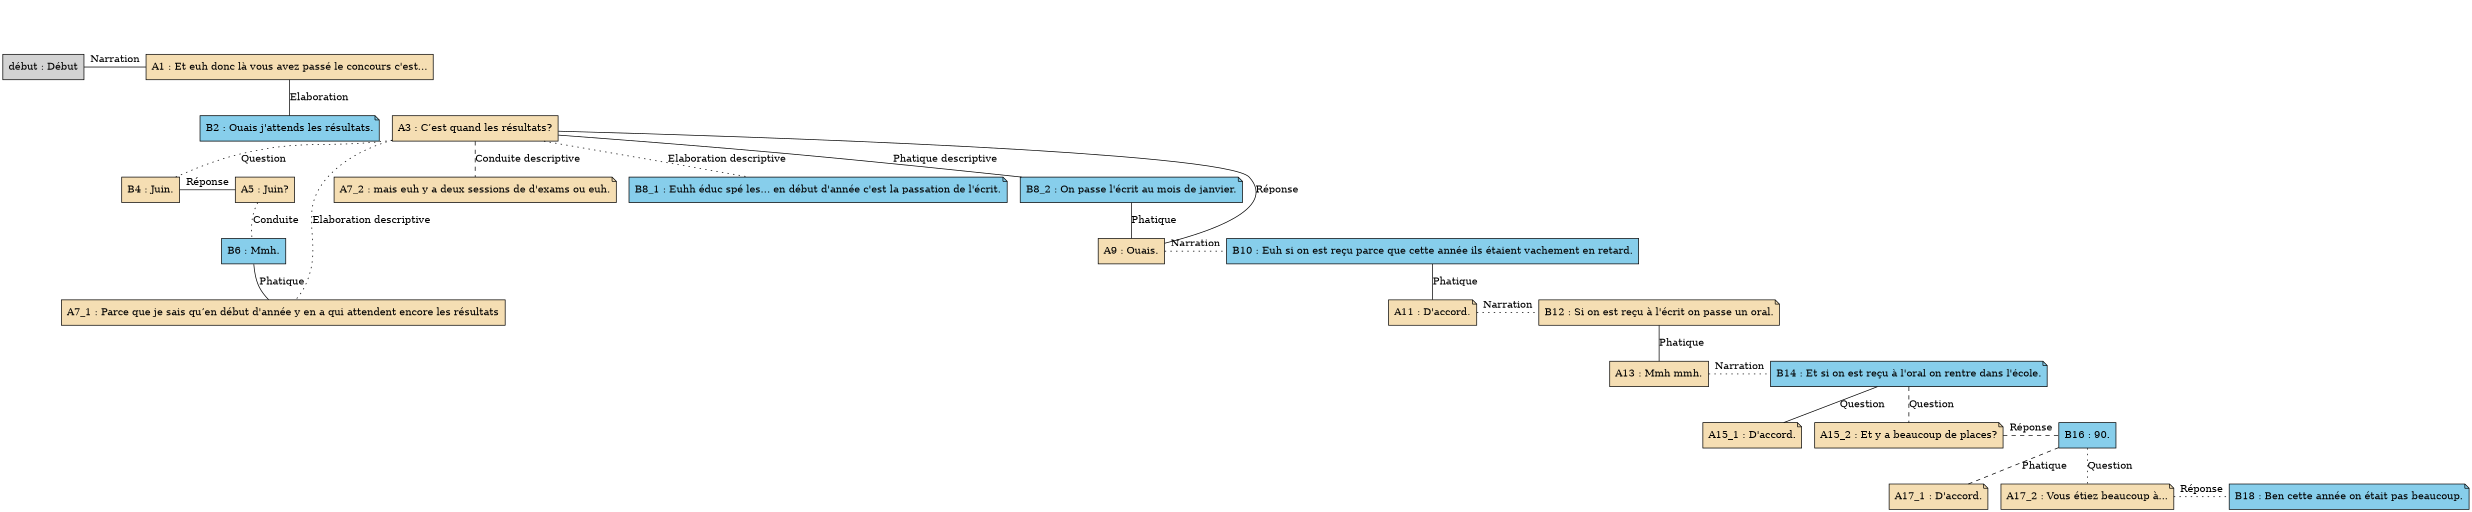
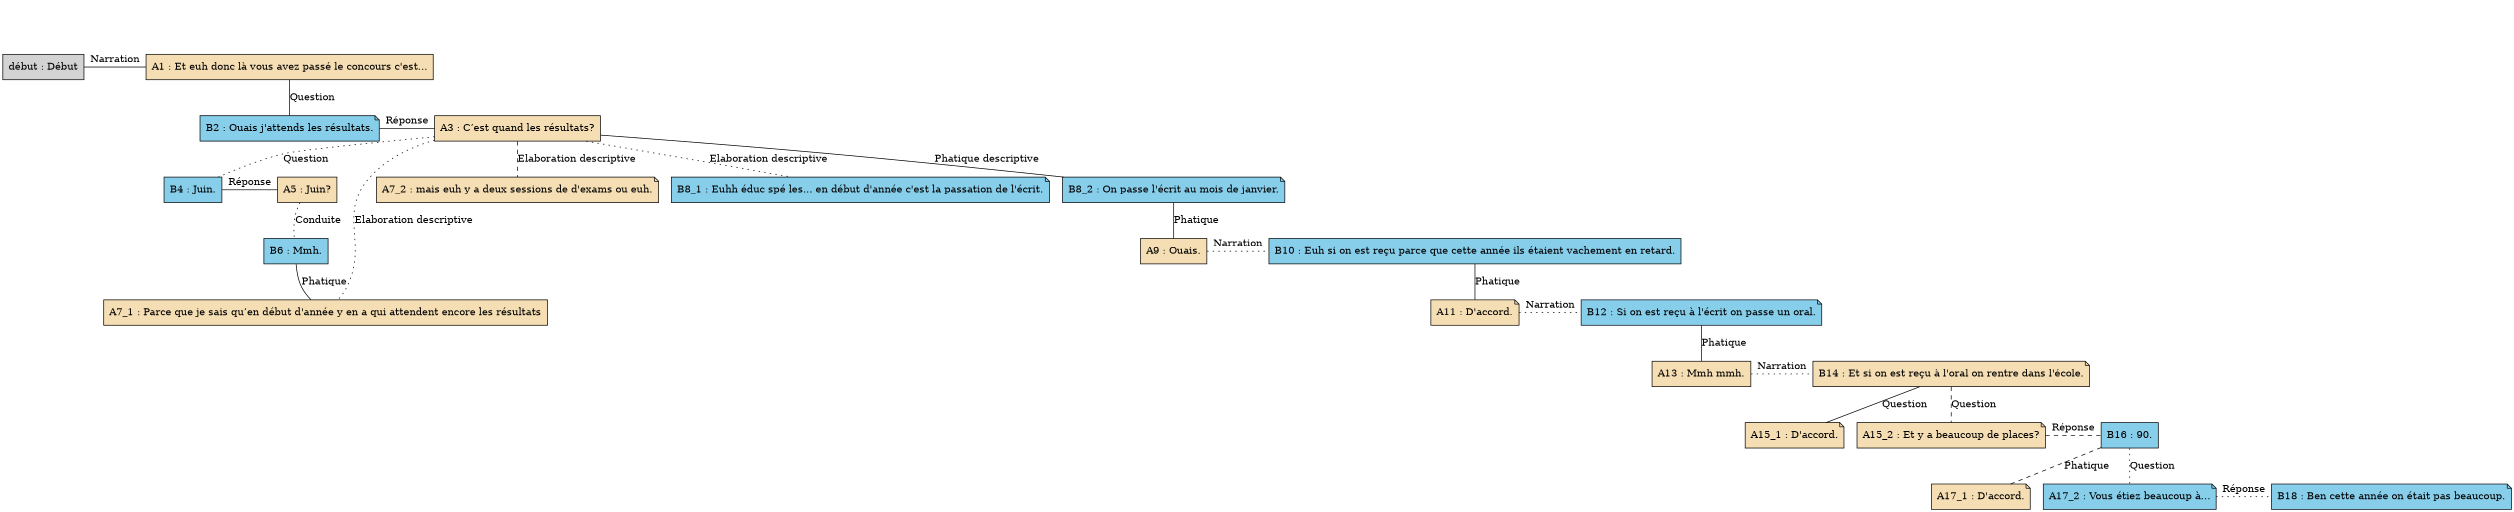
(319, 98) -> (312, 98)
(968, 147) -> (407, 128)
(528, 159) -> (577, 159)
(151, 190) -> (193, 190)
(1659, 313) -> (1701, 313)
(1909, 374) -> (1951, 374)
(2087, 497) -> (2130, 497)
